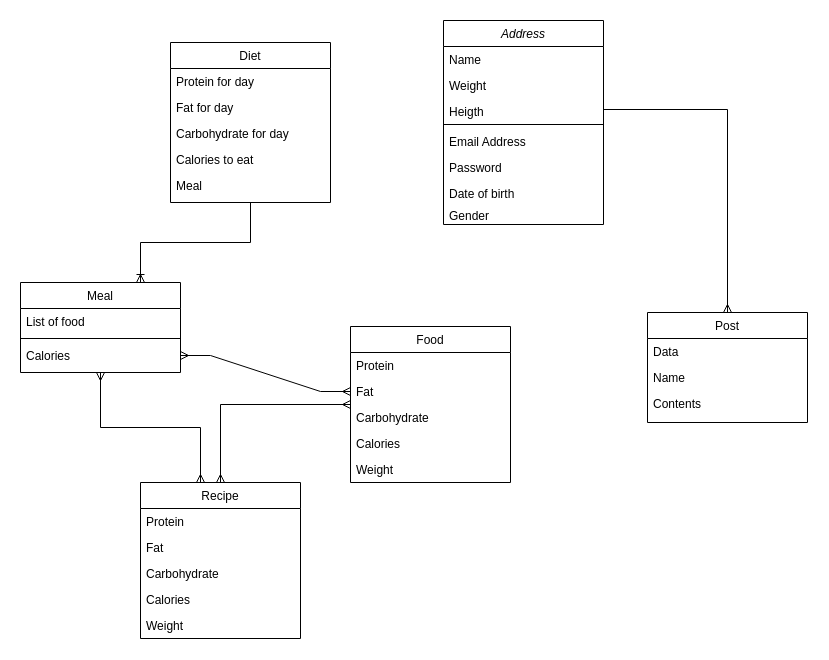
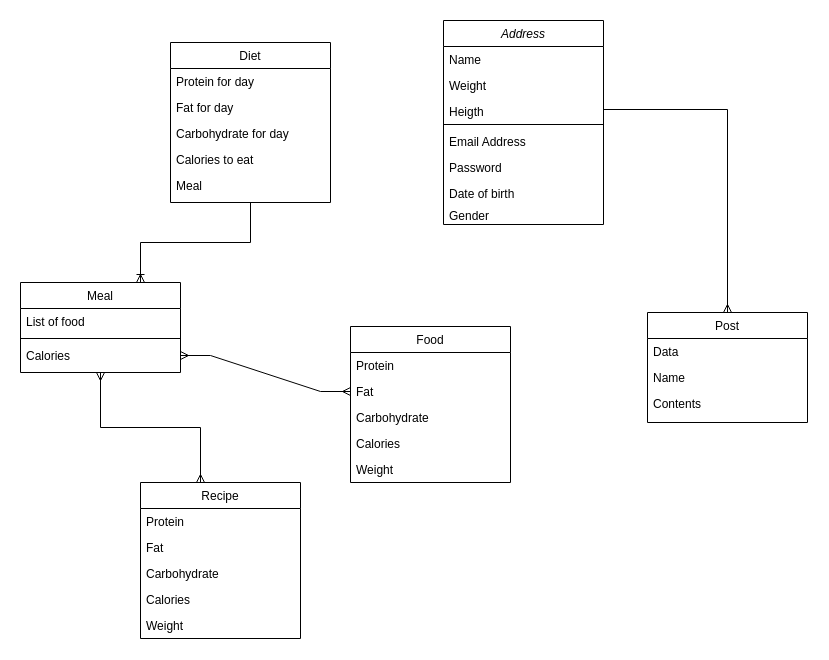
(246, 405) -> none
